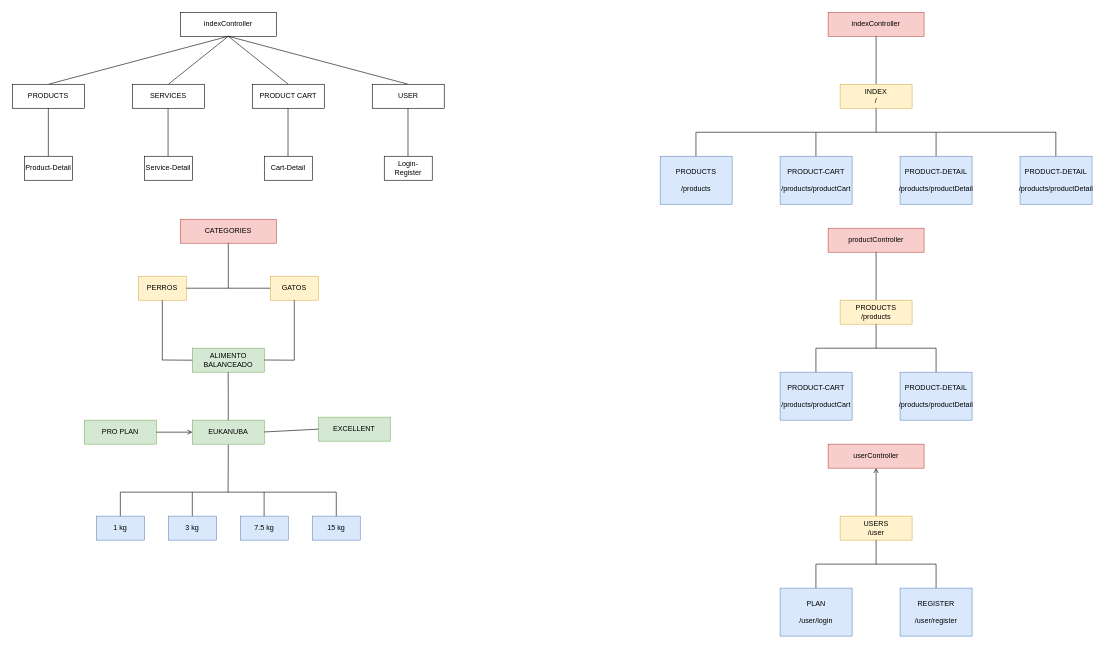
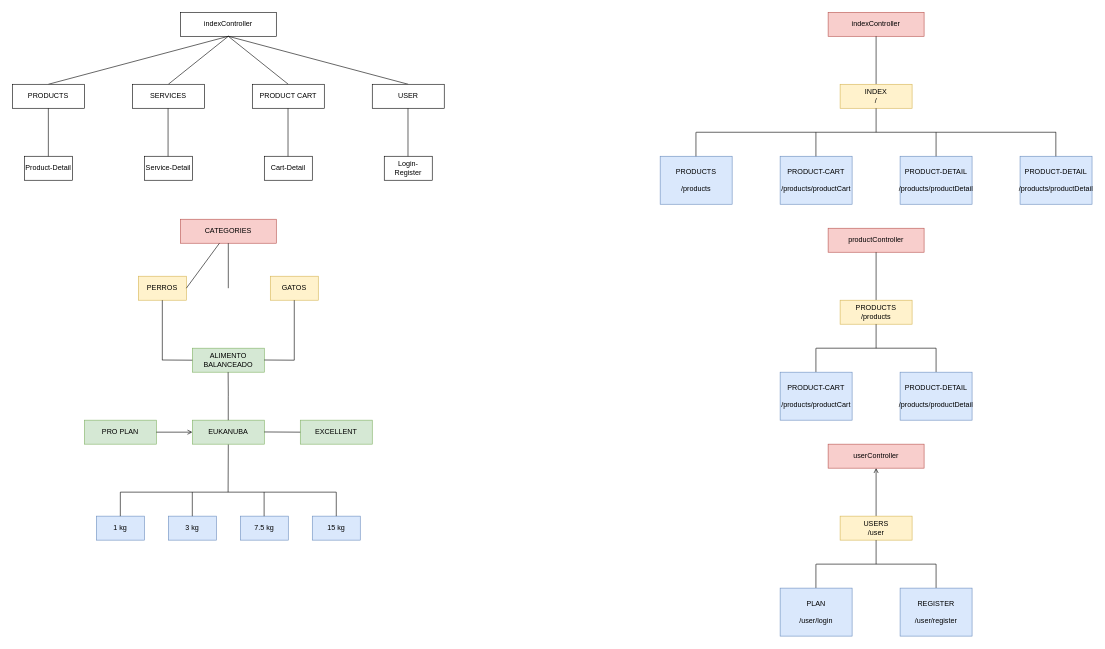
(226, 288) -> (203, 266)
(354, 429) -> (336, 432)
